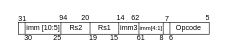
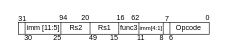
(121, 18) -> (121, 18)
(208, 18) -> (208, 18)
(43, 29) -> (43, 29)
(129, 29) -> (129, 29)
(93, 38) -> (93, 38)
(141, 38) -> (141, 38)
